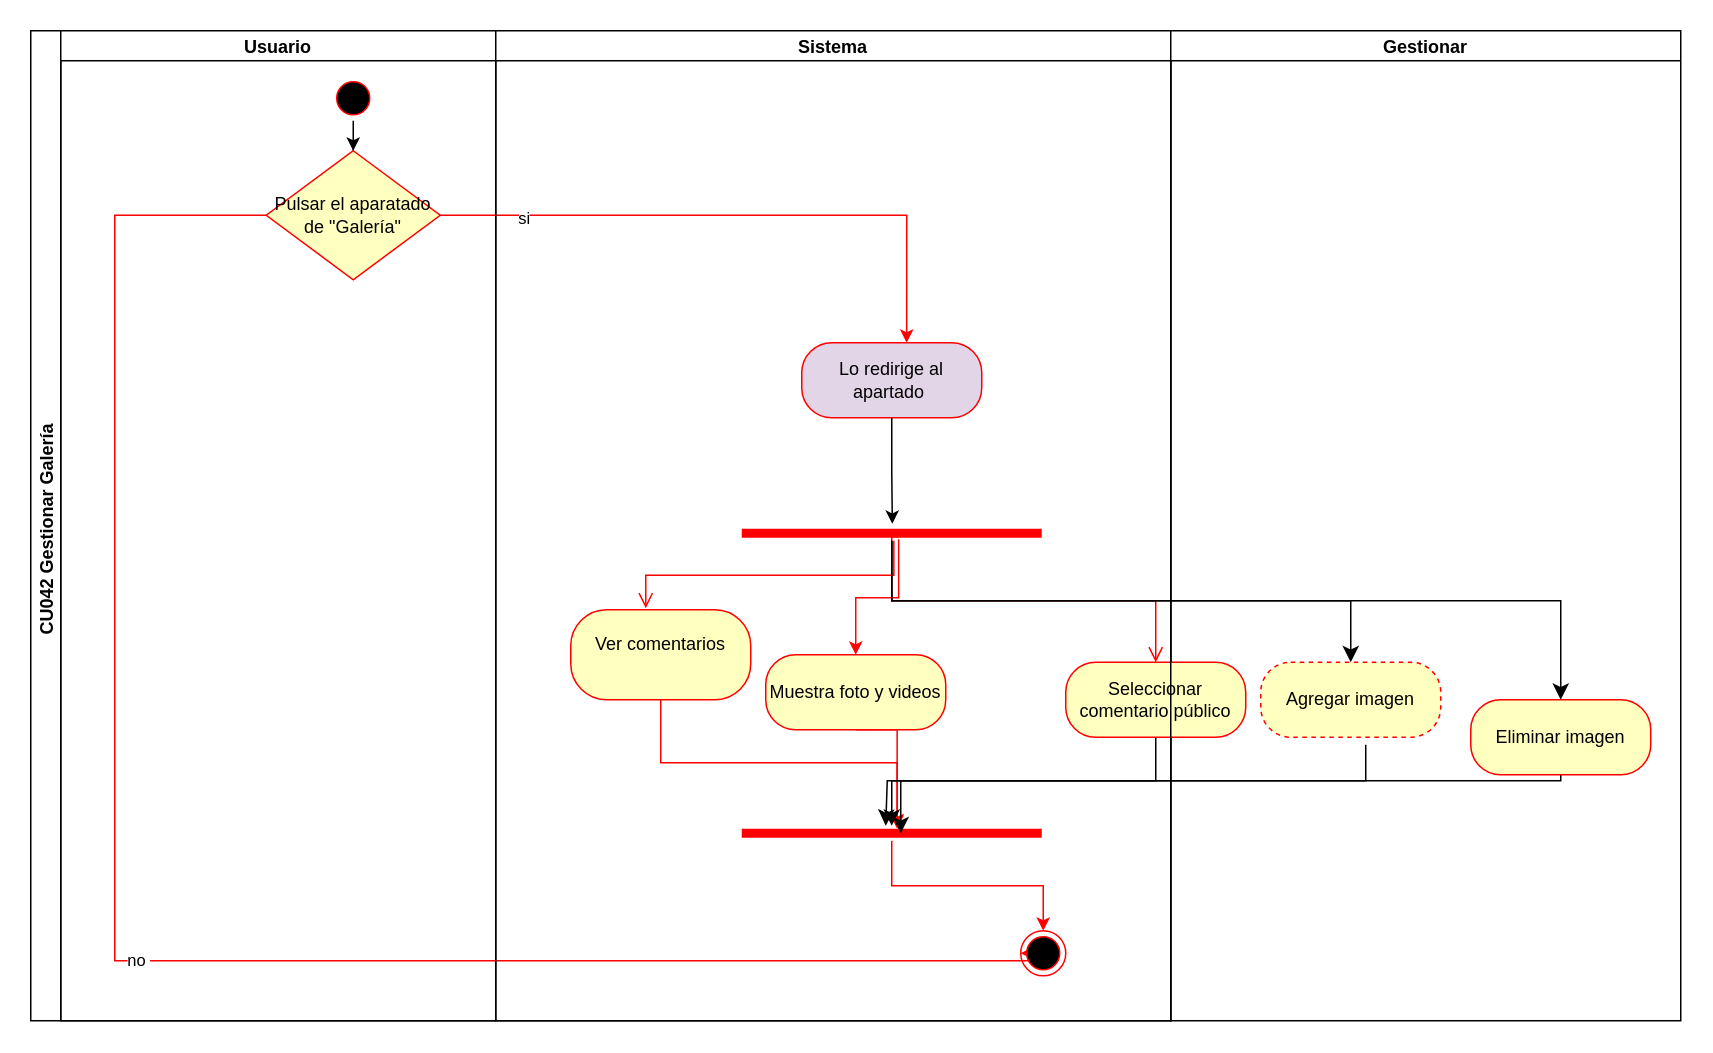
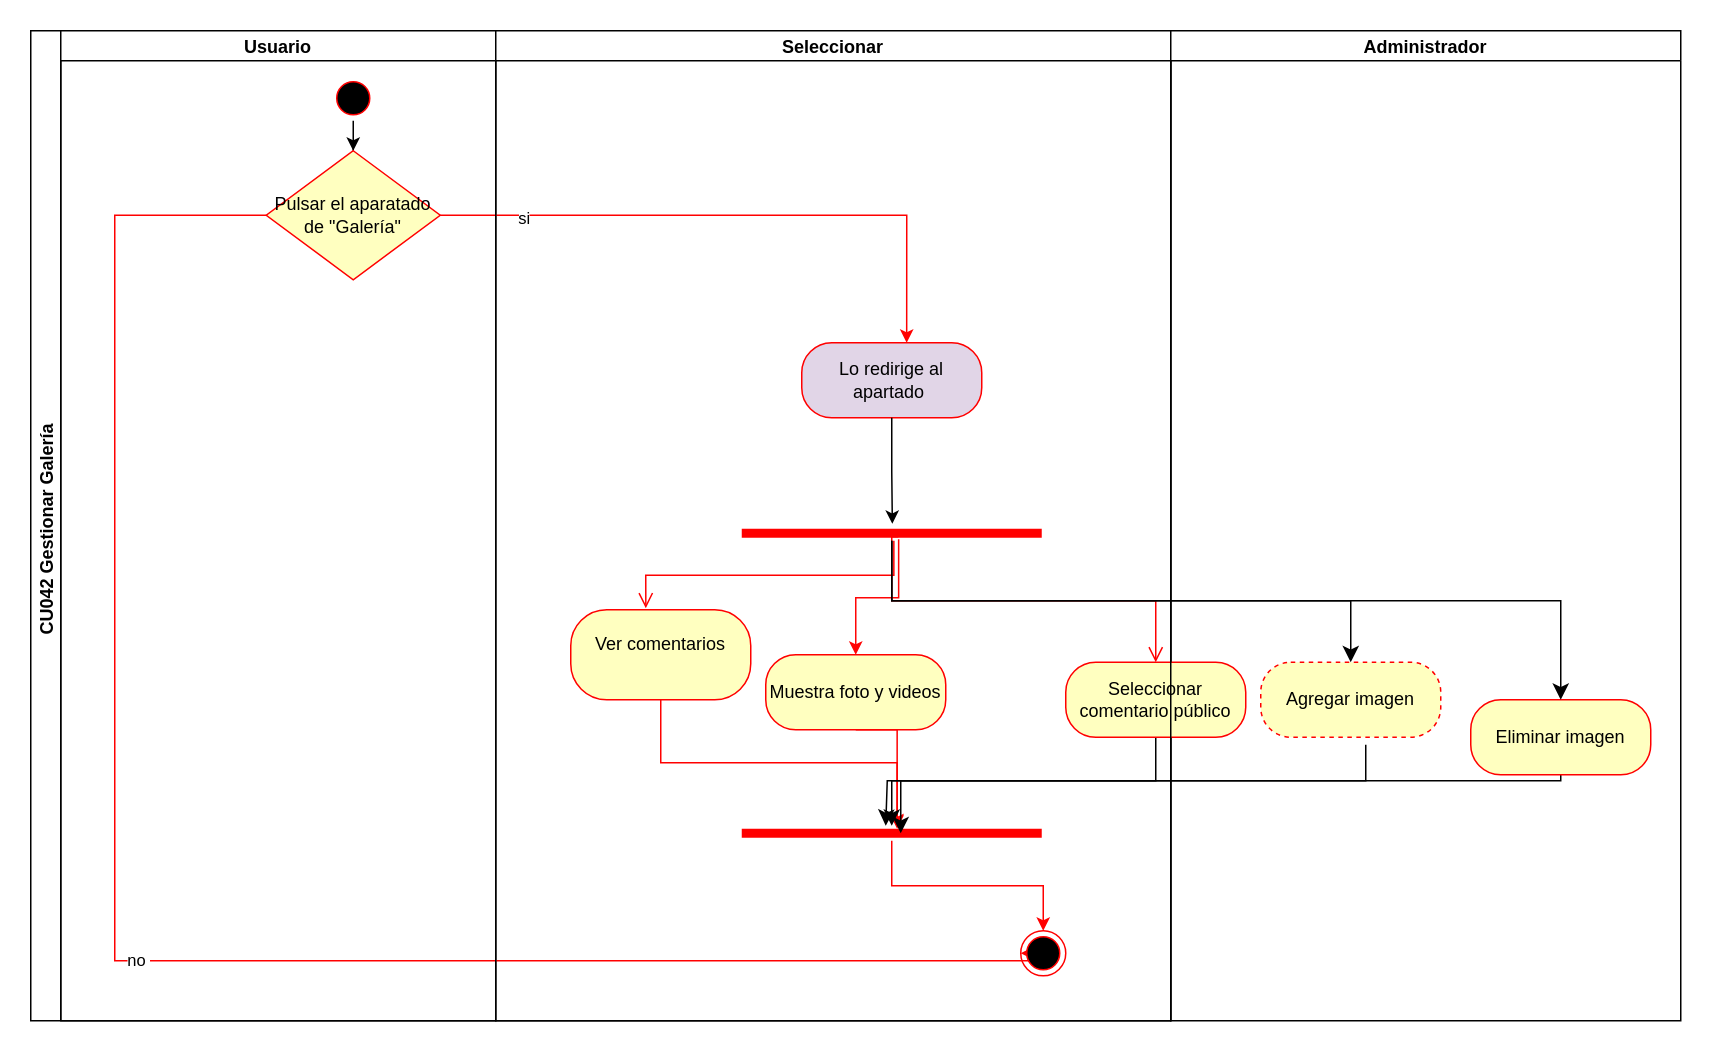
(833, 47) -> (833, 47)
(1425, 47) -> (1425, 47)
